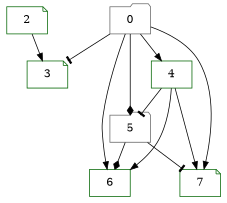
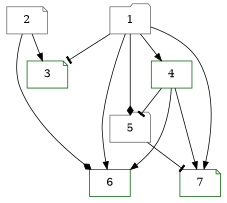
(27, 20) -> (27, 20)
(130, 20) -> (130, 20)
(122, 152) -> (31, 108)
